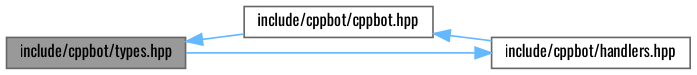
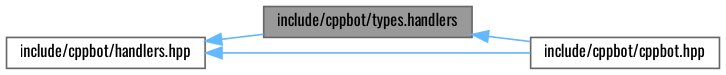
(471, 38) -> (376, 53)
(96, 53) -> (368, 22)
